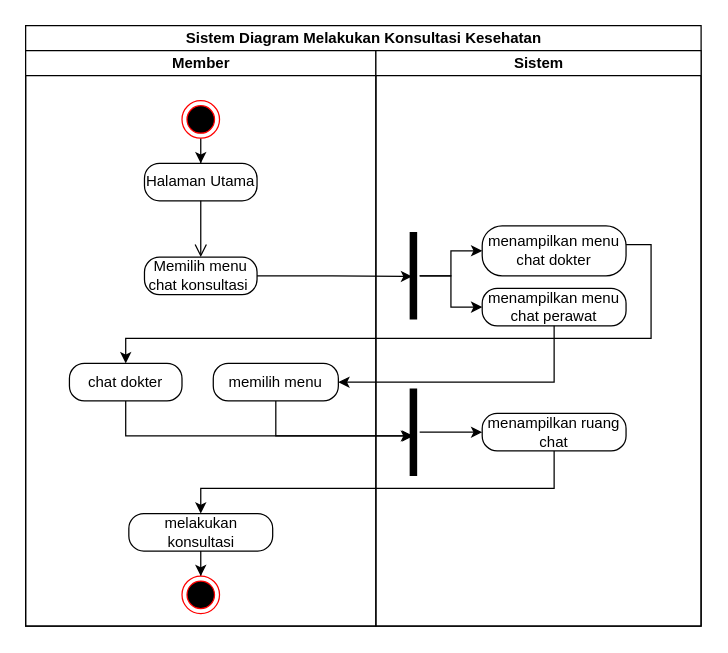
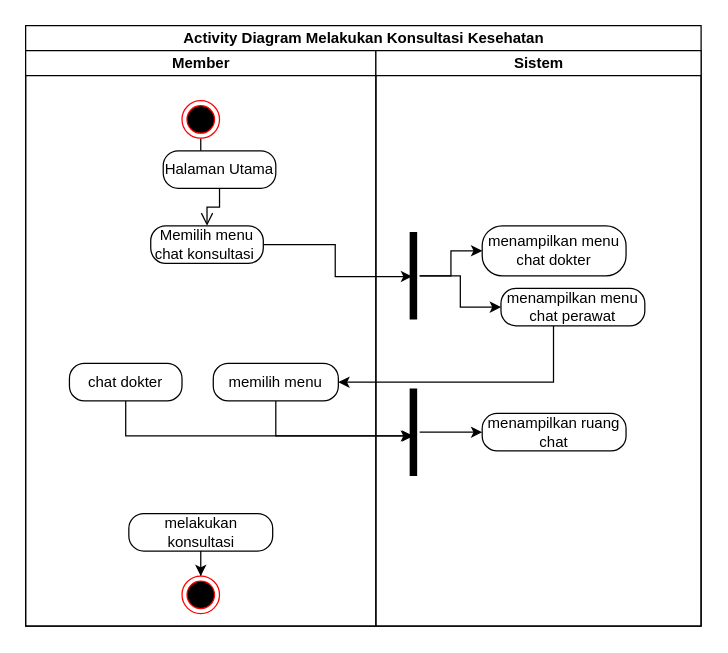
(364, 38) -> (364, 38)
(201, 182) -> (219, 169)
(201, 276) -> (207, 244)
(554, 307) -> (573, 307)
(439, 338) -> none
(388, 488) -> none
